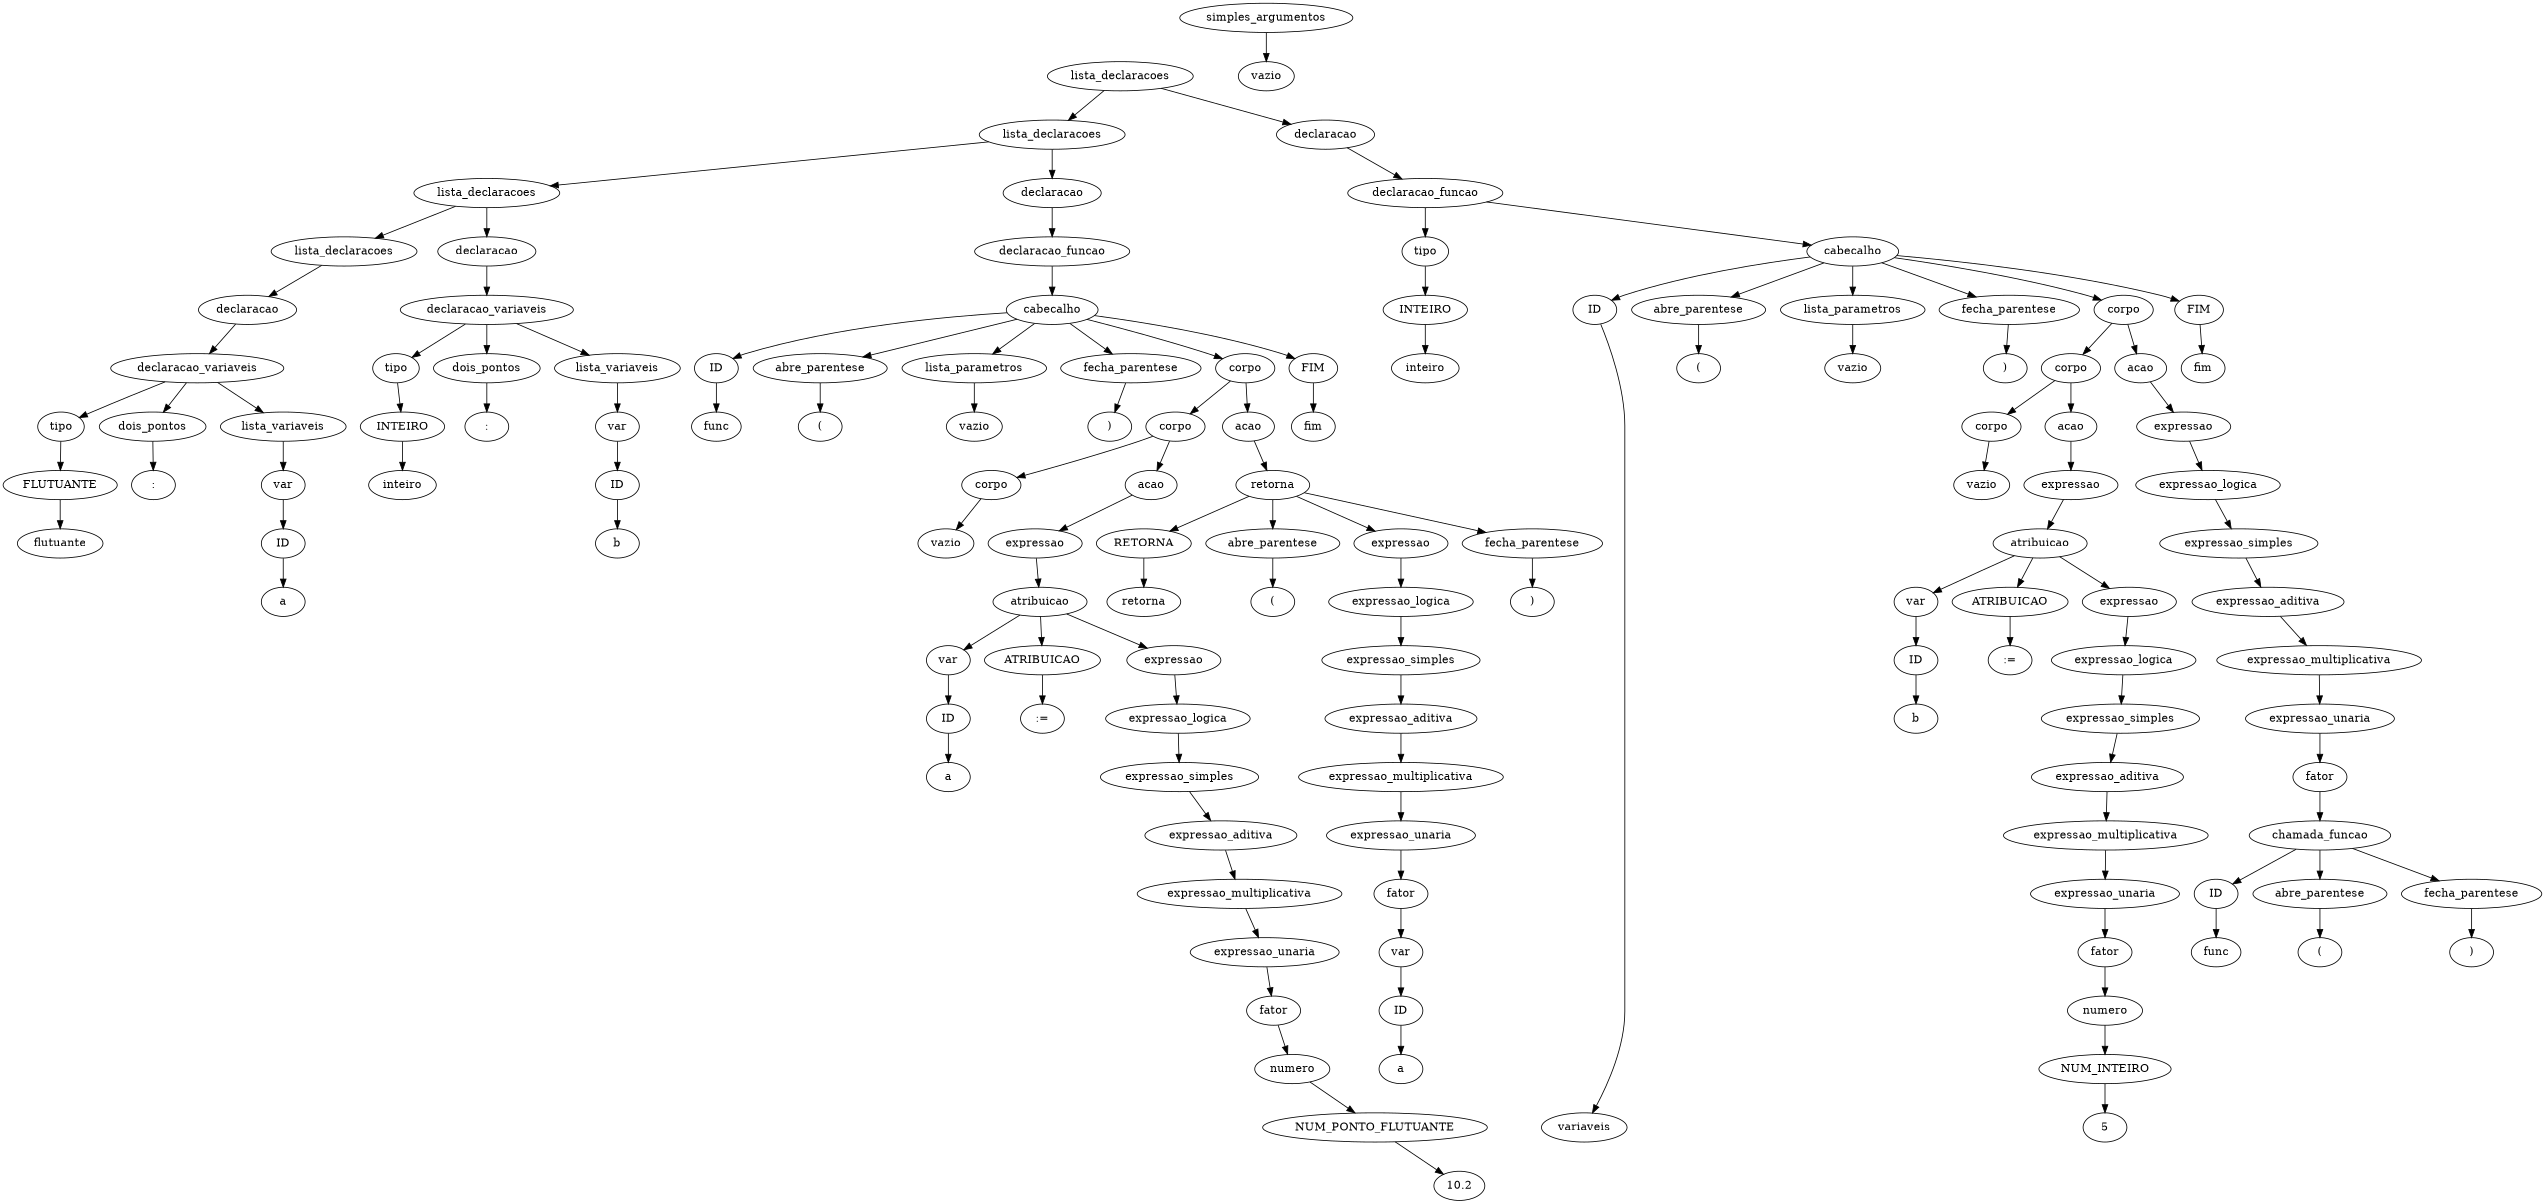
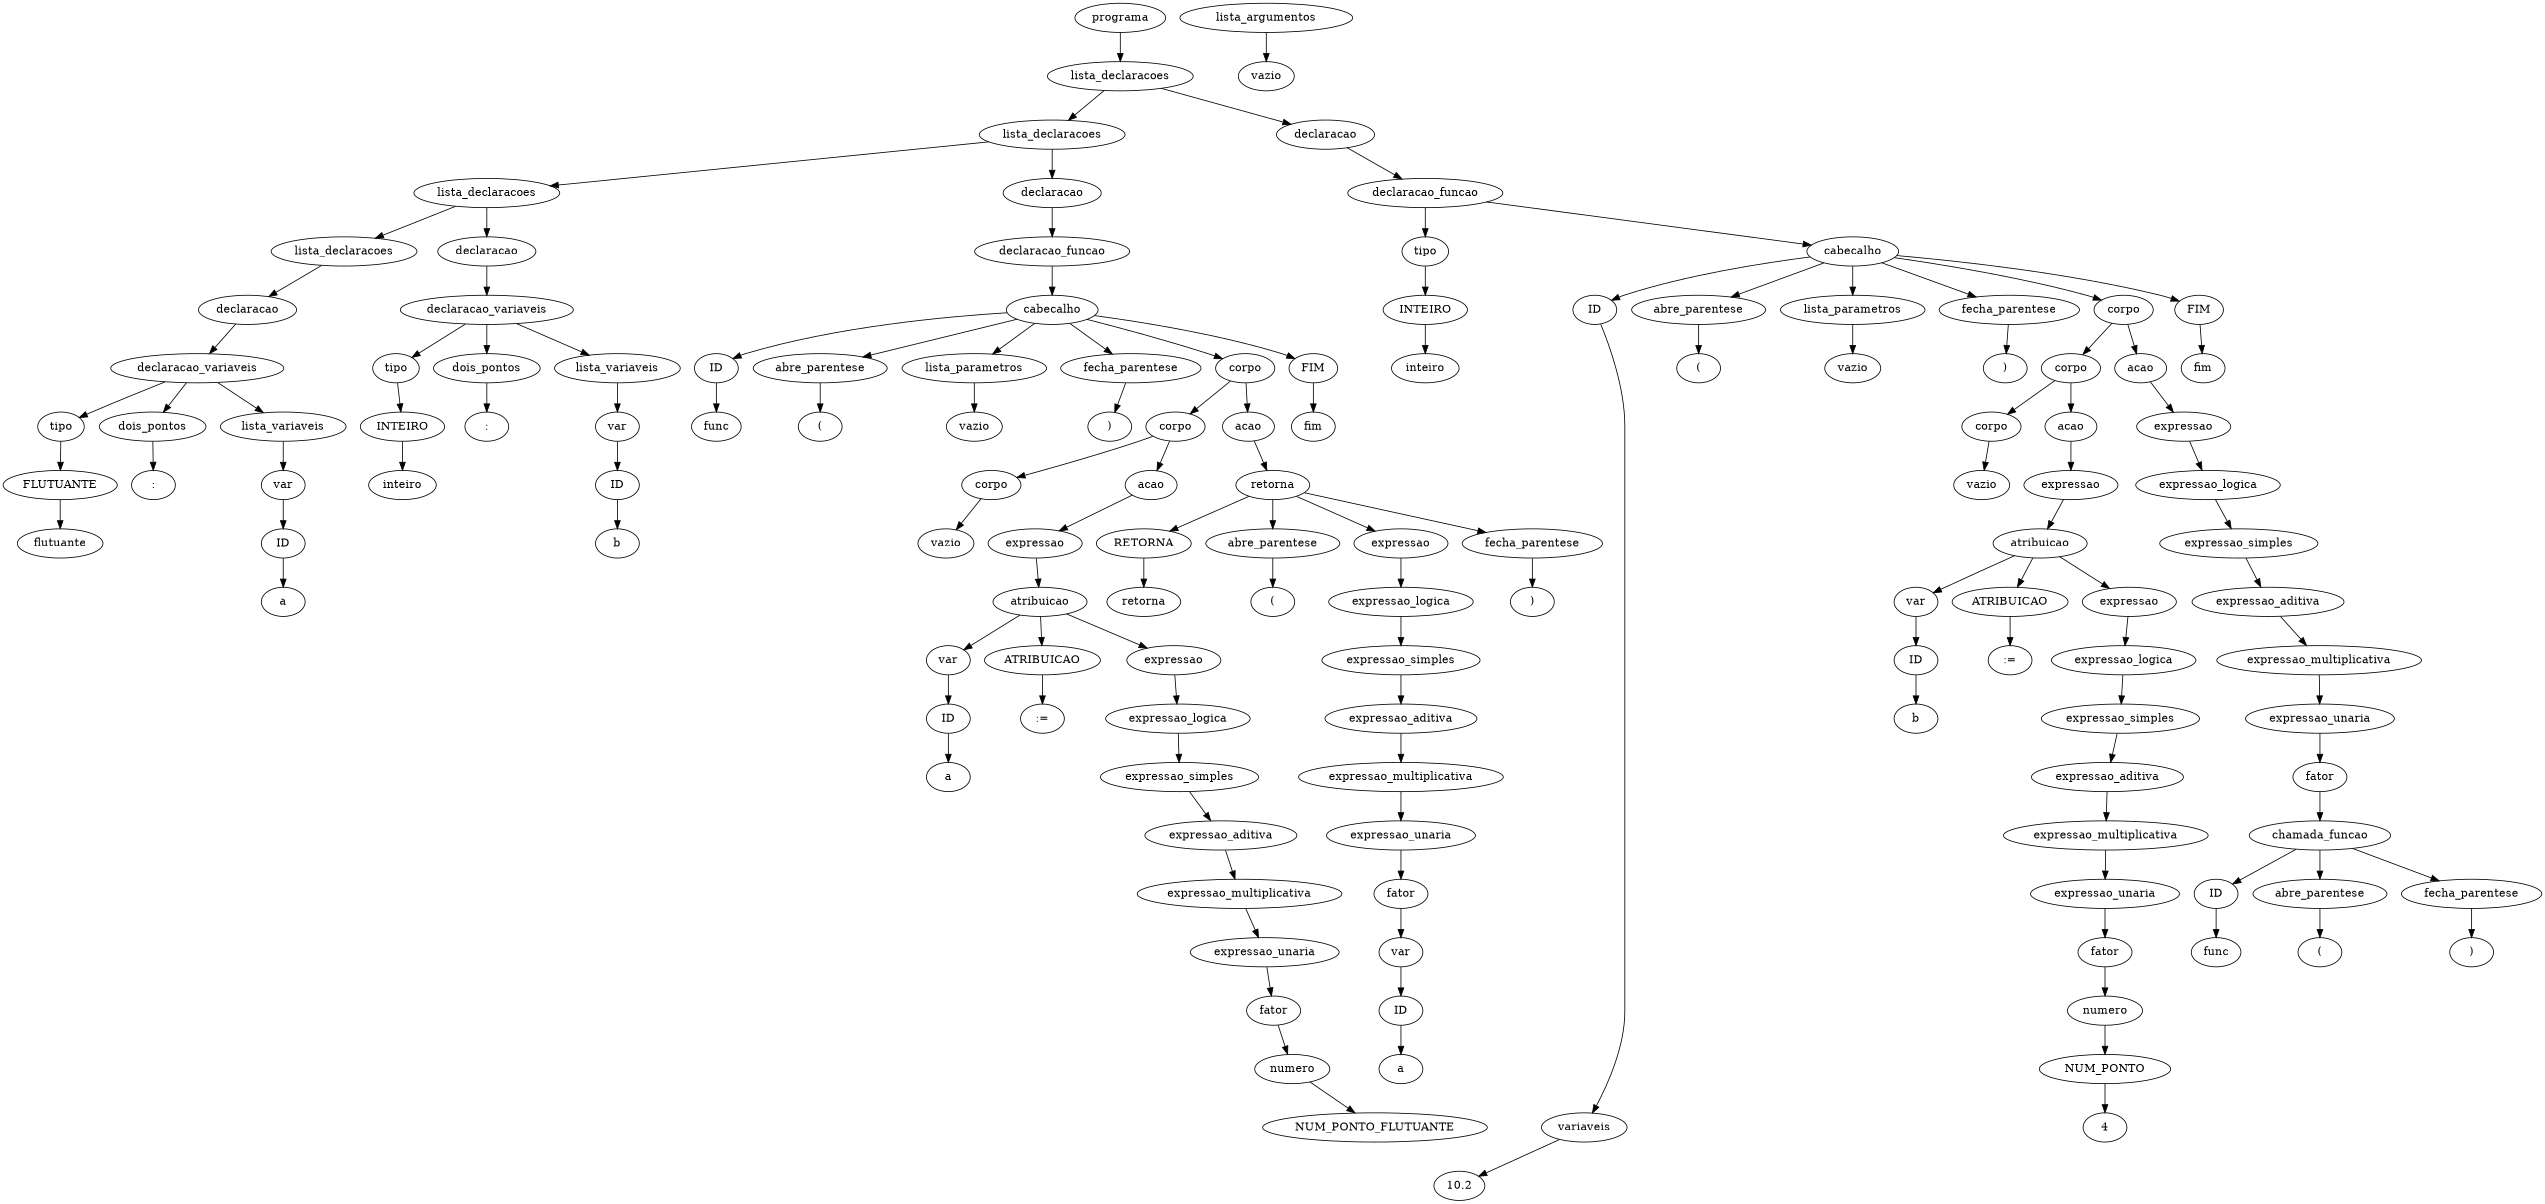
none -> (1120, 18)
(1266, 18) -> (1266, 18)
(2105, 1069) -> (2105, 1069)
(2105, 1127) -> (2105, 1127)
(1416, 1156) -> (1523, 1156)
